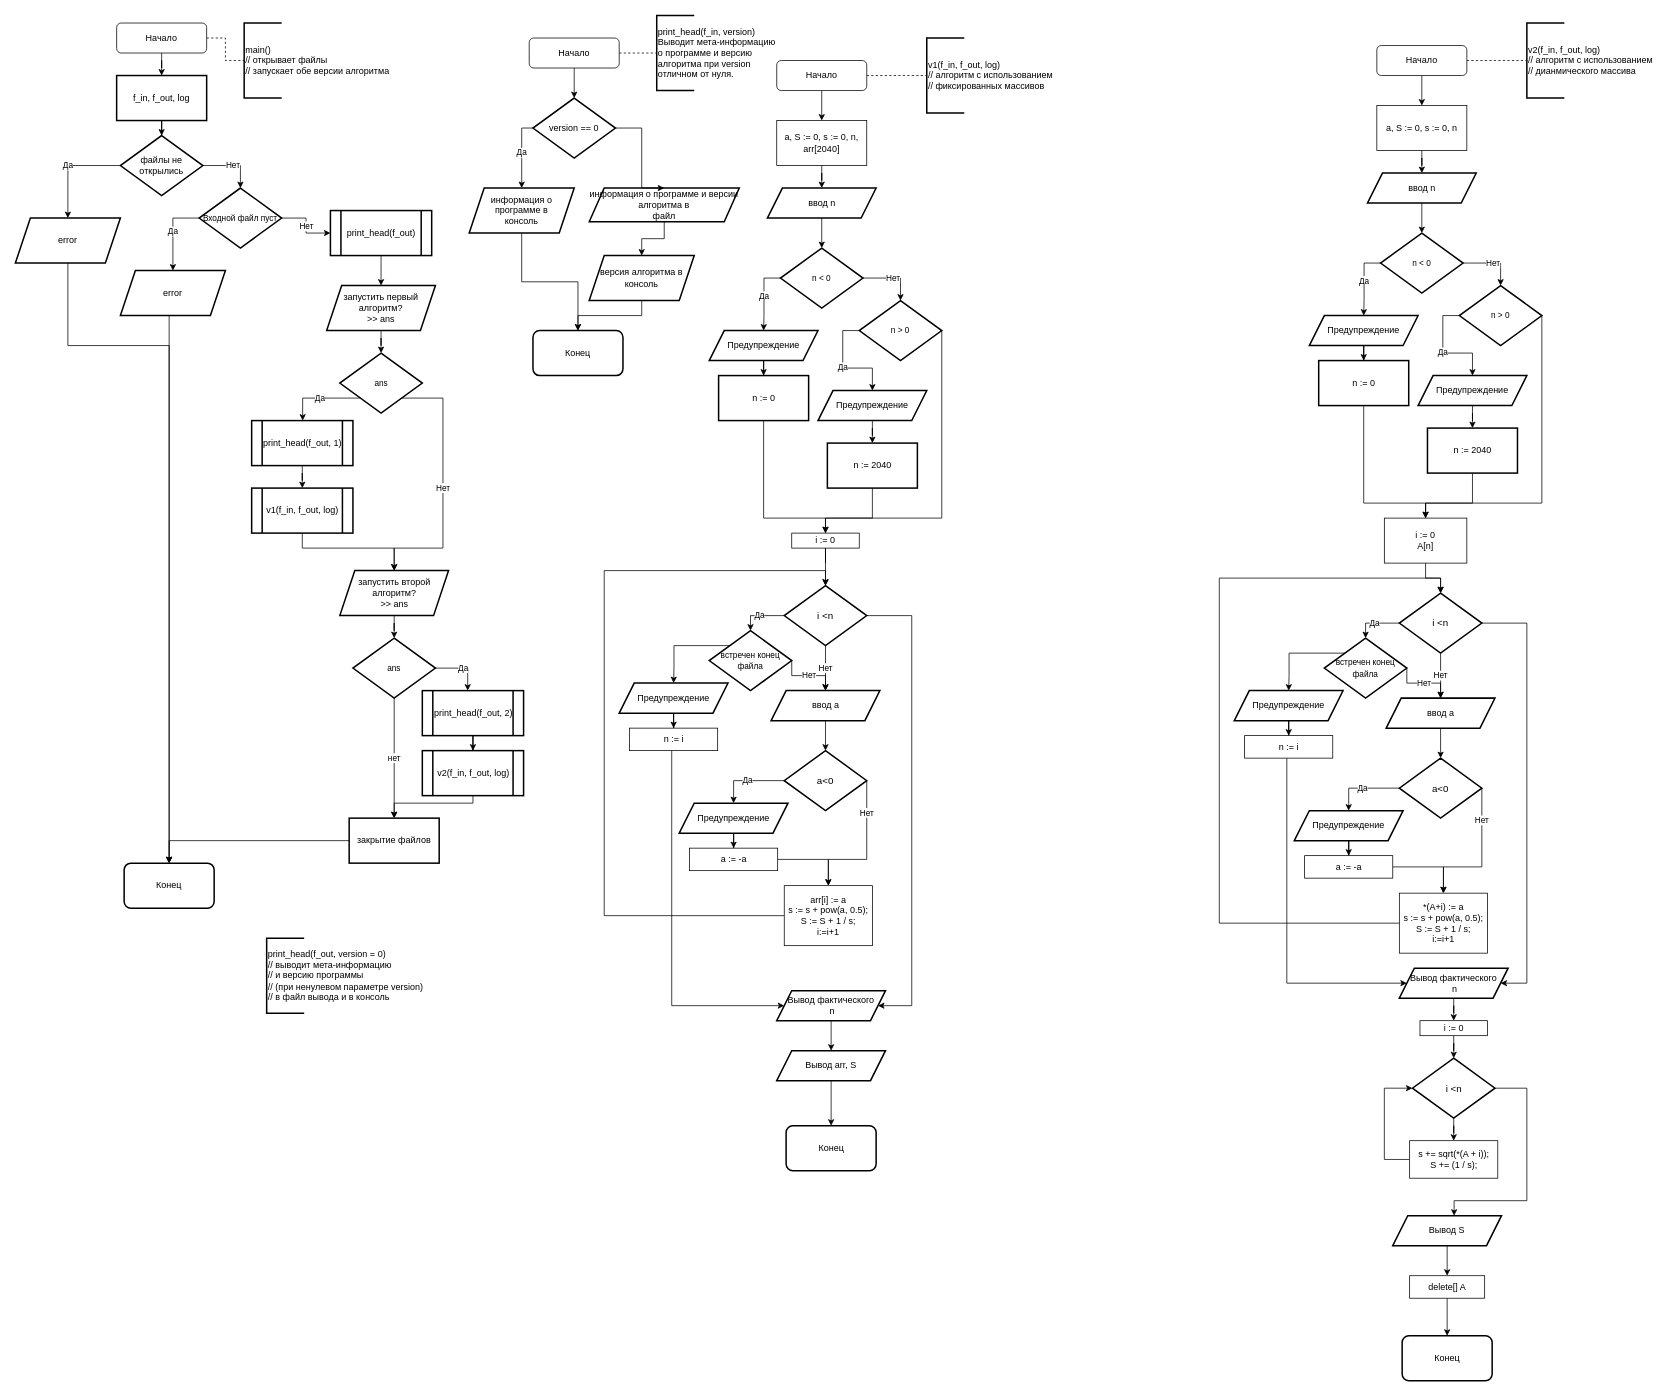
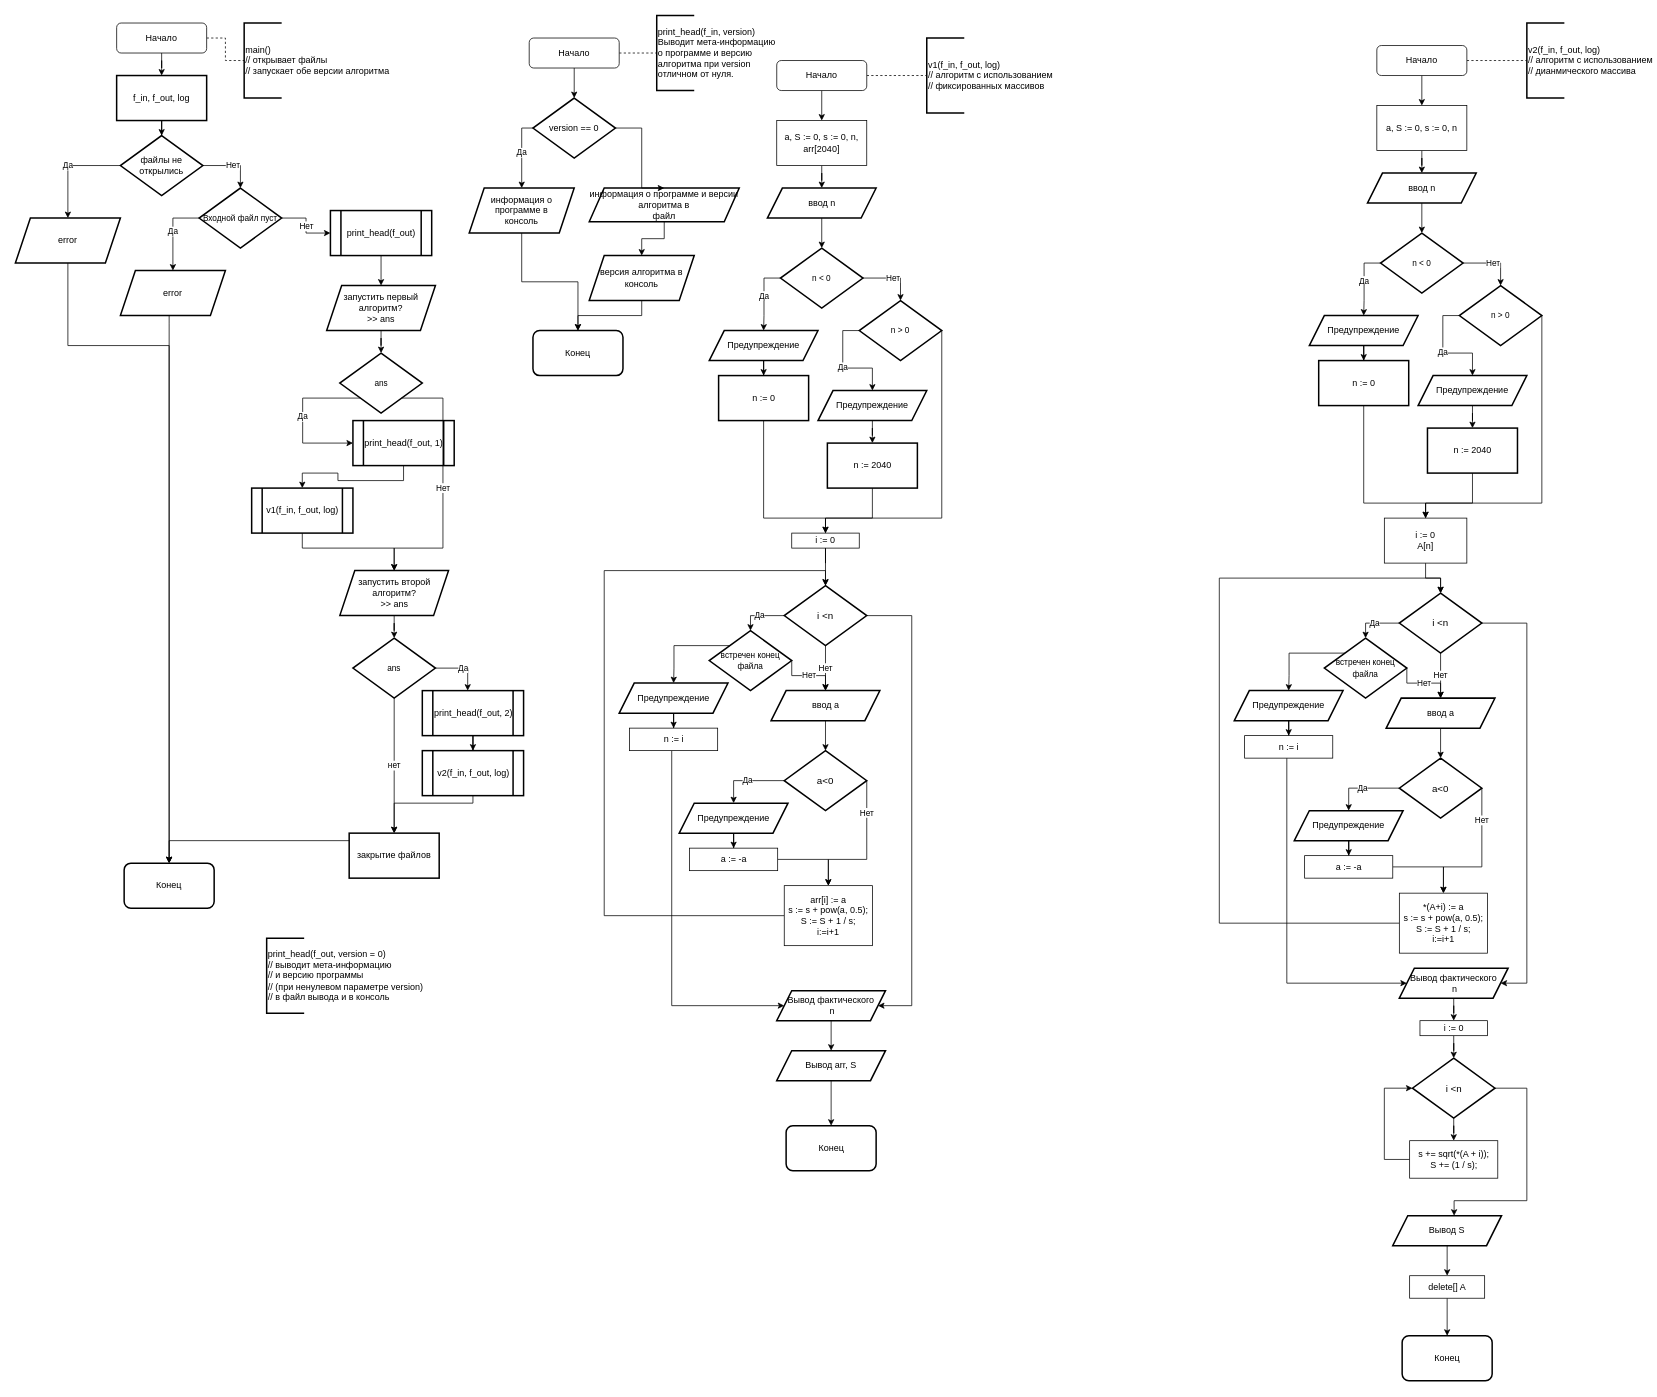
(302, 443) -> (404, 443)
(394, 840) -> (394, 855)
